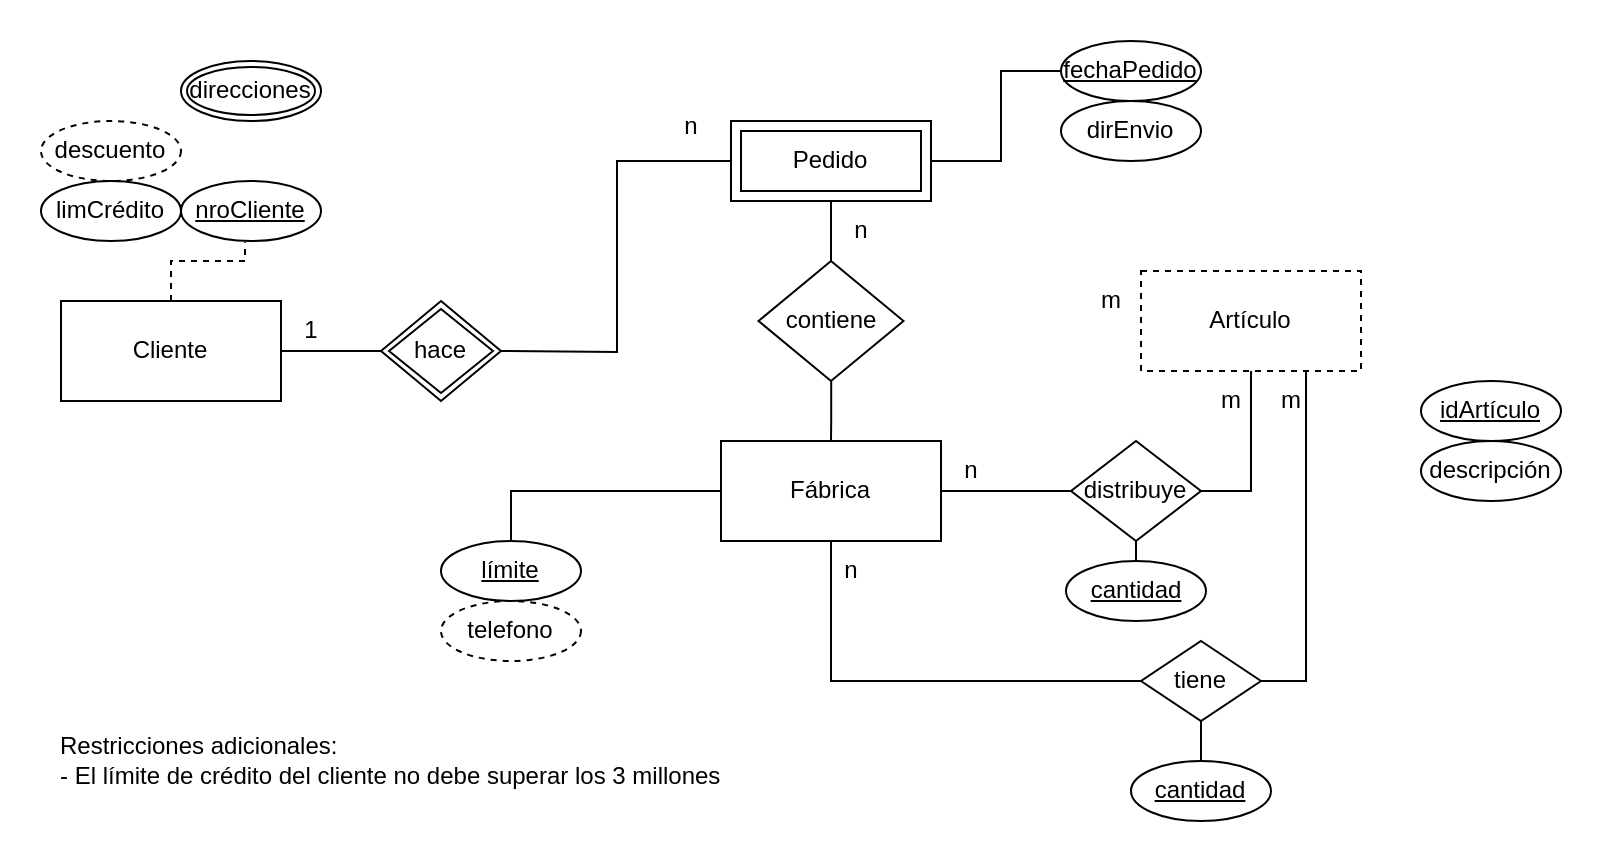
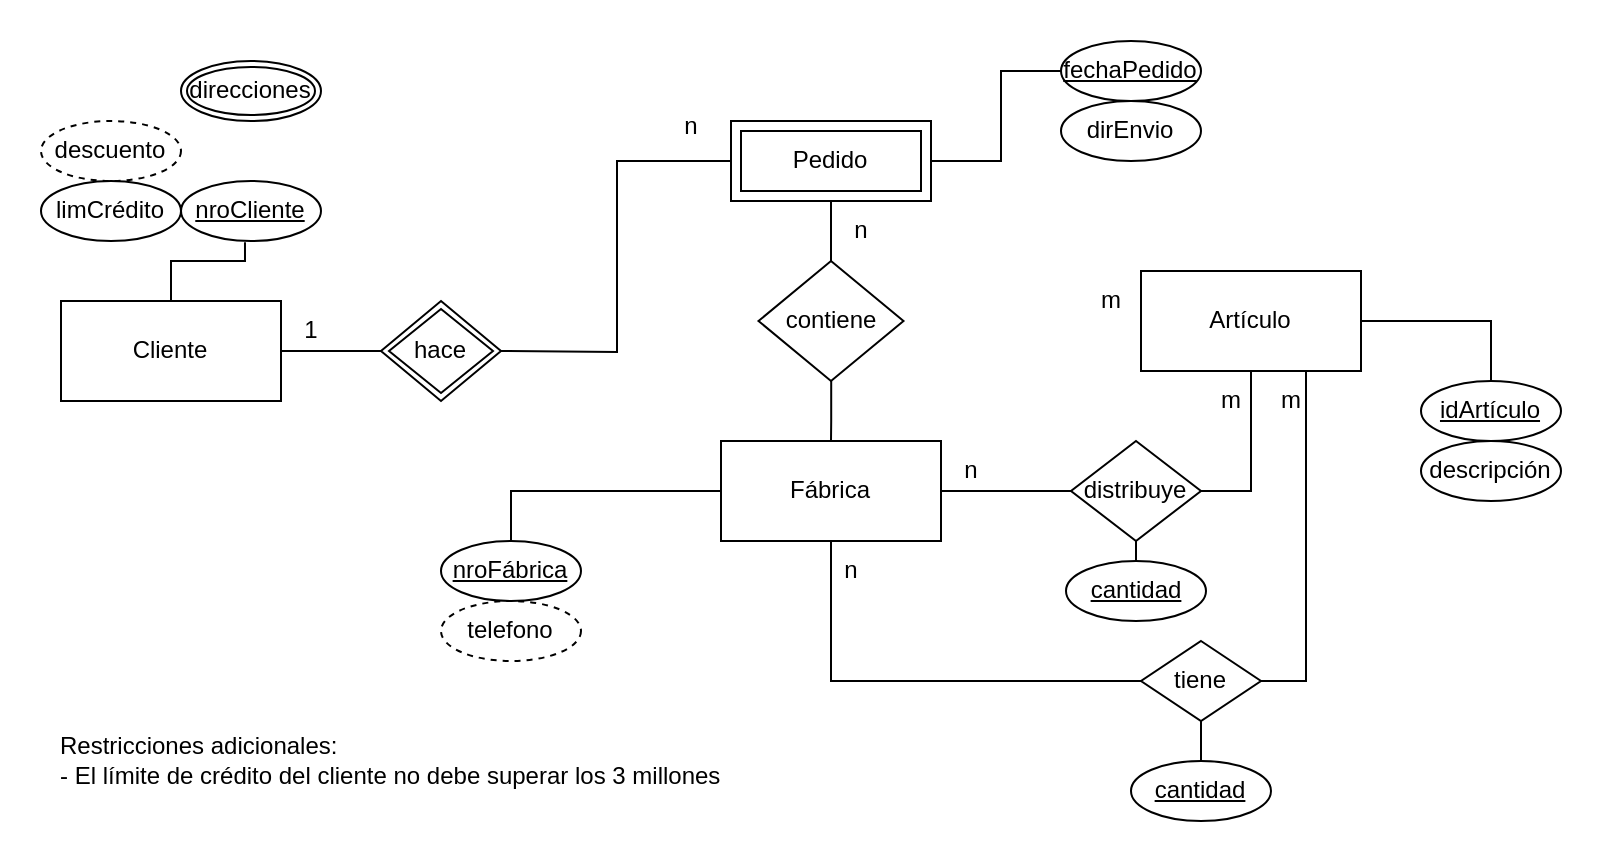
(199, 261) -> (199, 261)
(1251, 321) -> (1251, 321)
none -> (1456, 321)
(511, 571) -> (511, 571)
